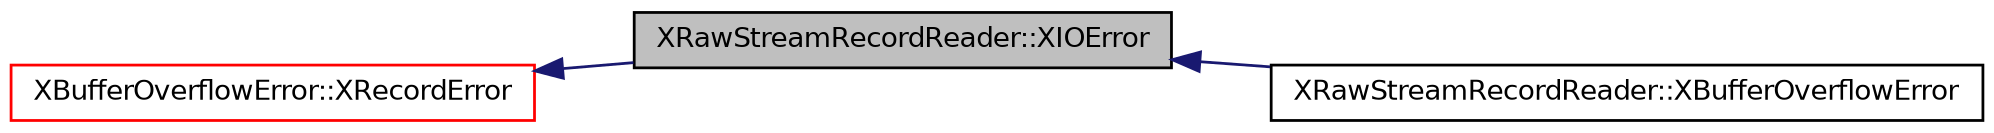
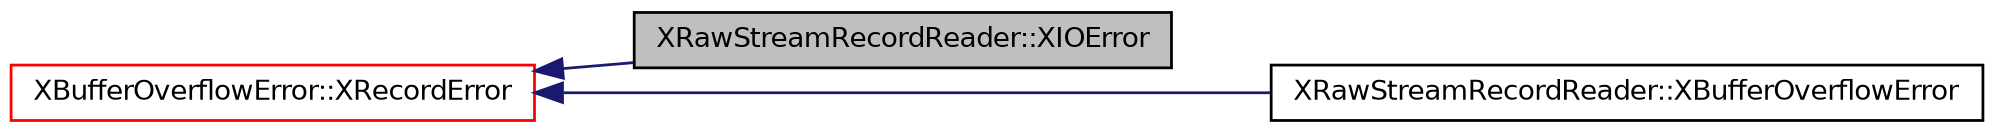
(1235, 64) -> (917, 93)
